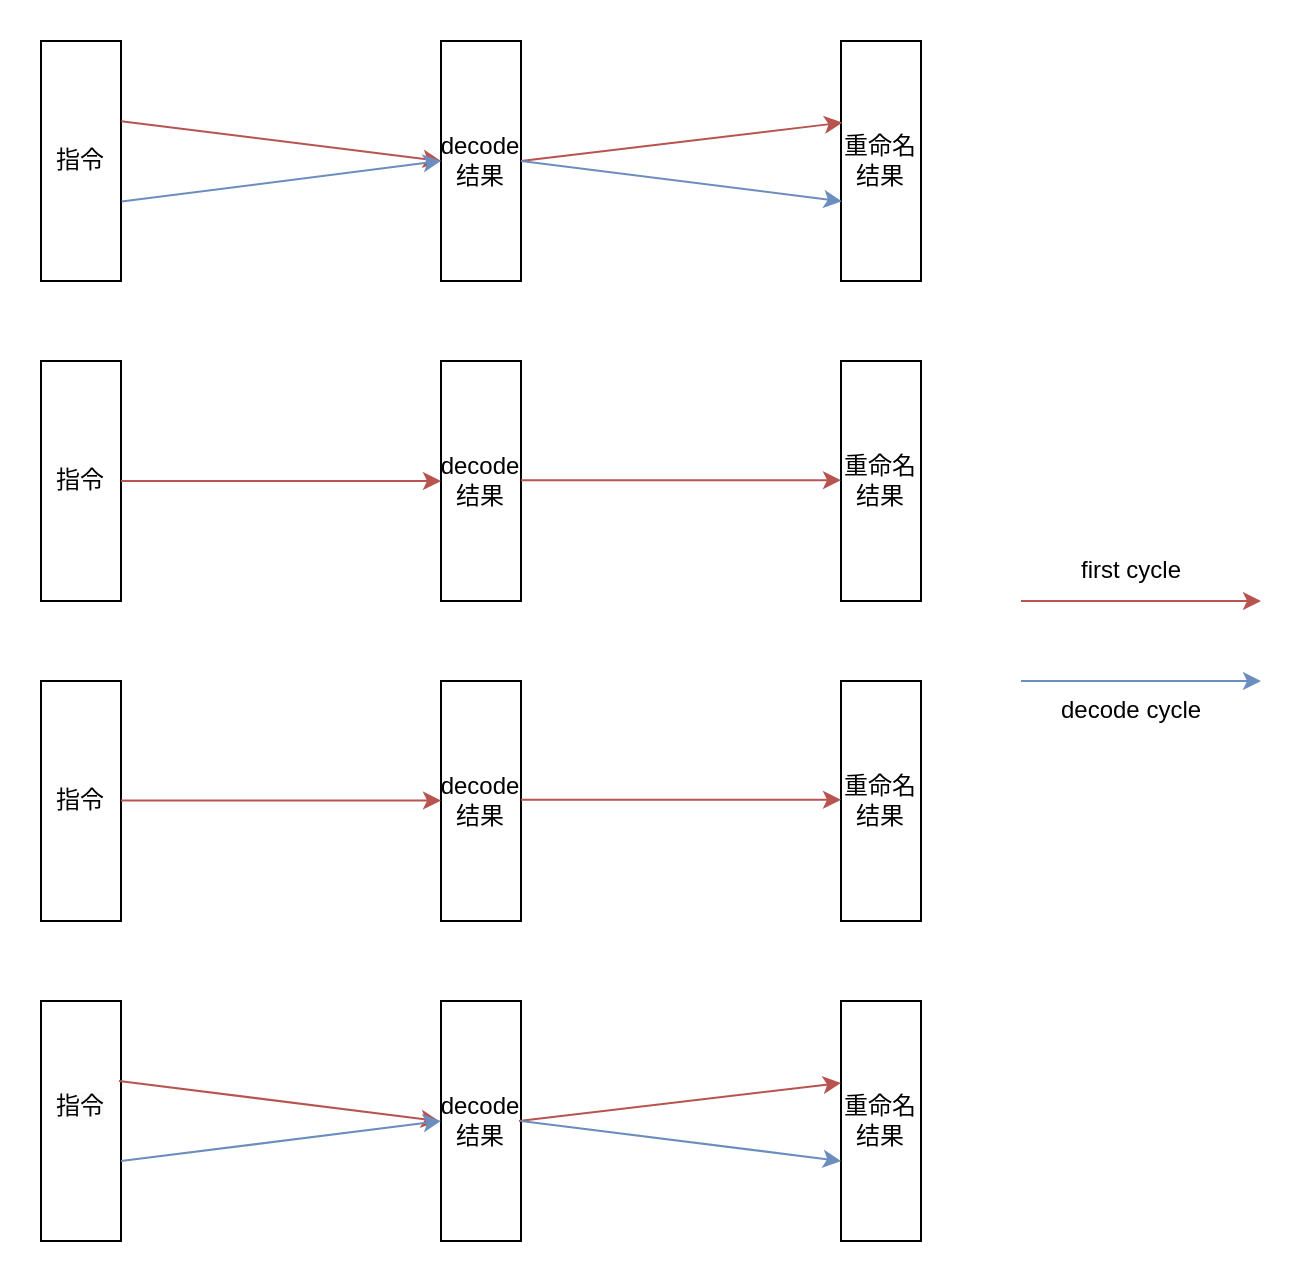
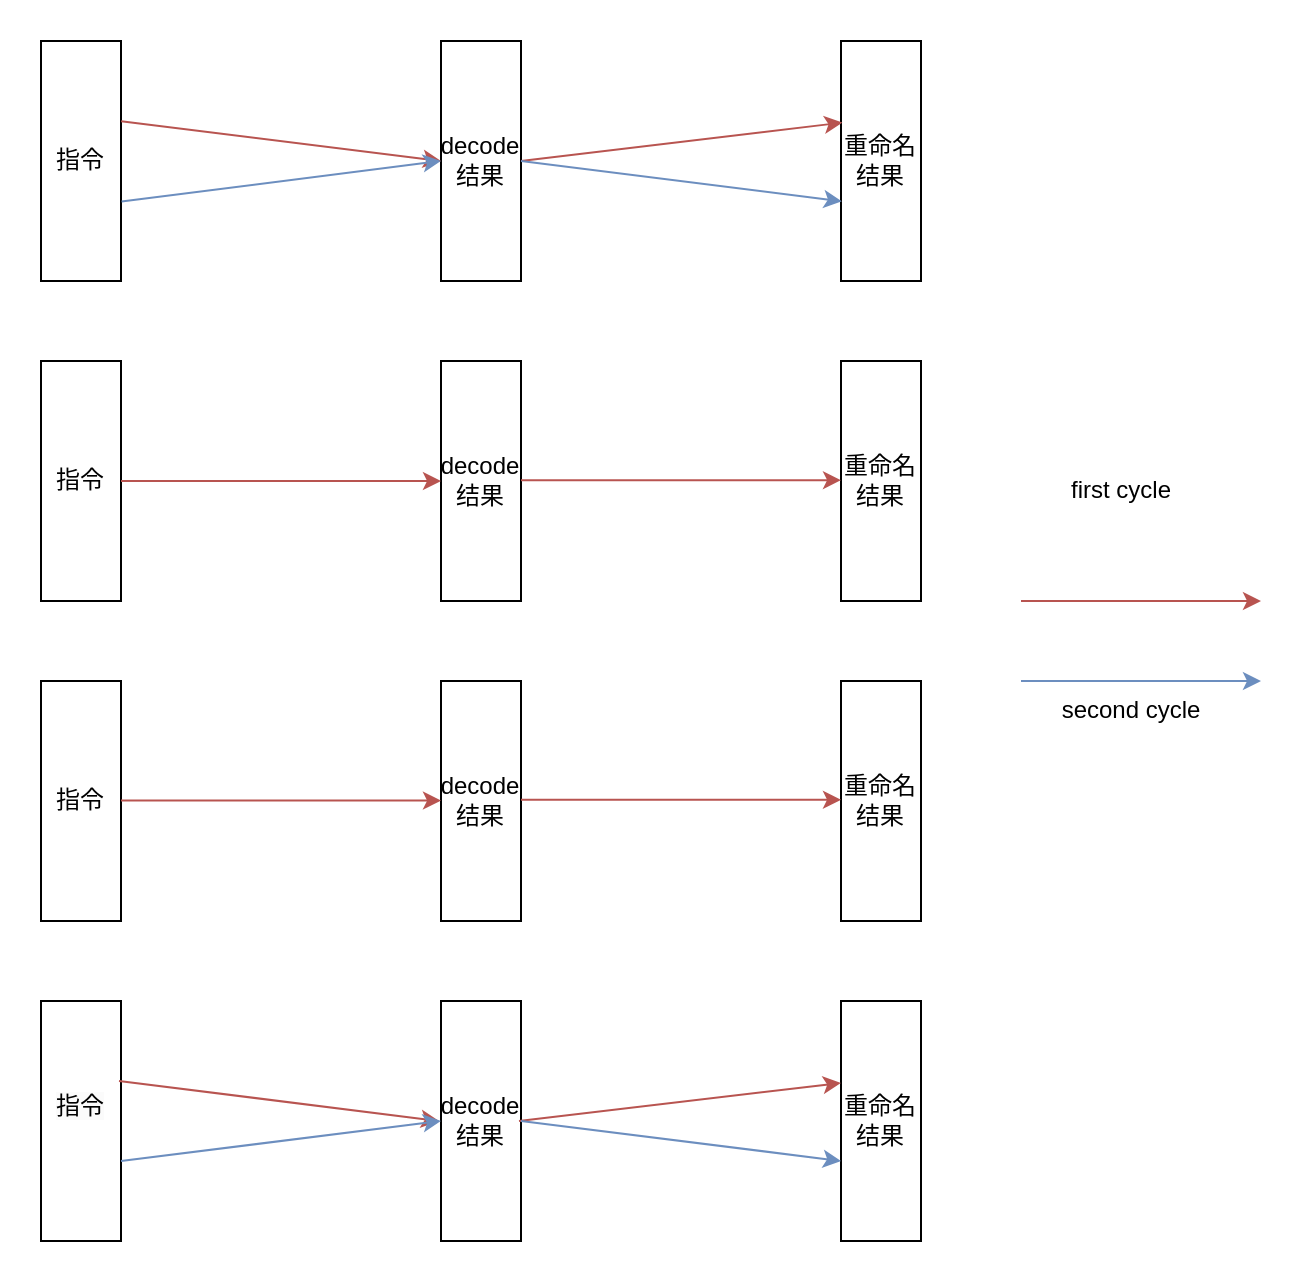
(1131, 571) -> (1121, 491)
(1132, 711) -> (1132, 711)
